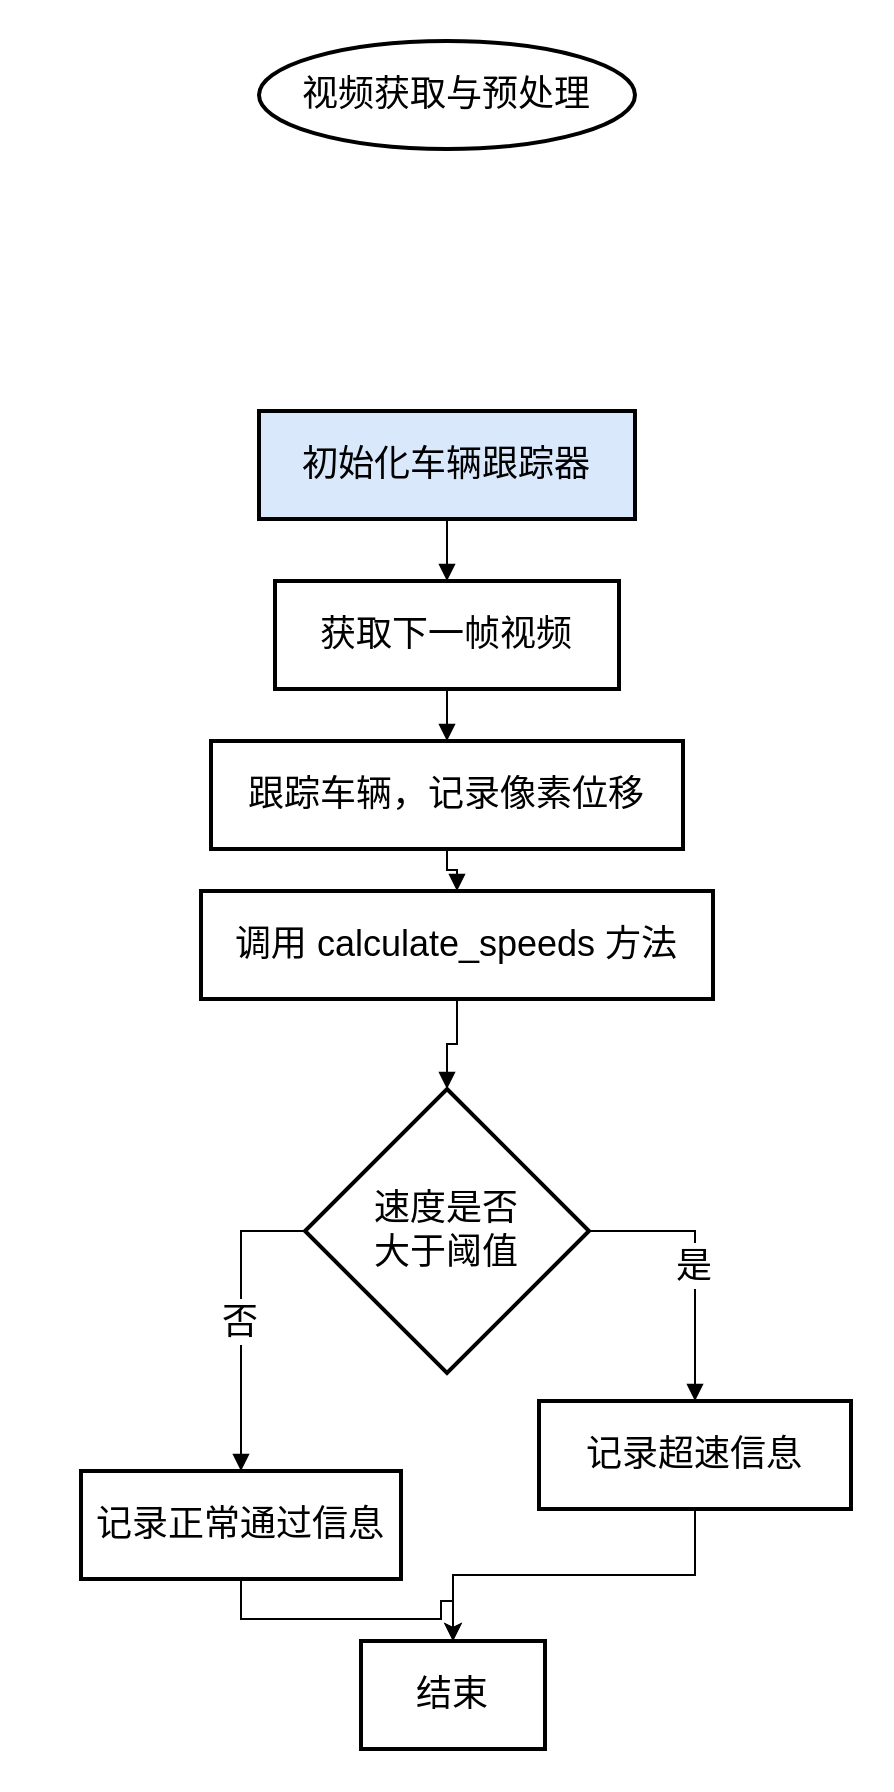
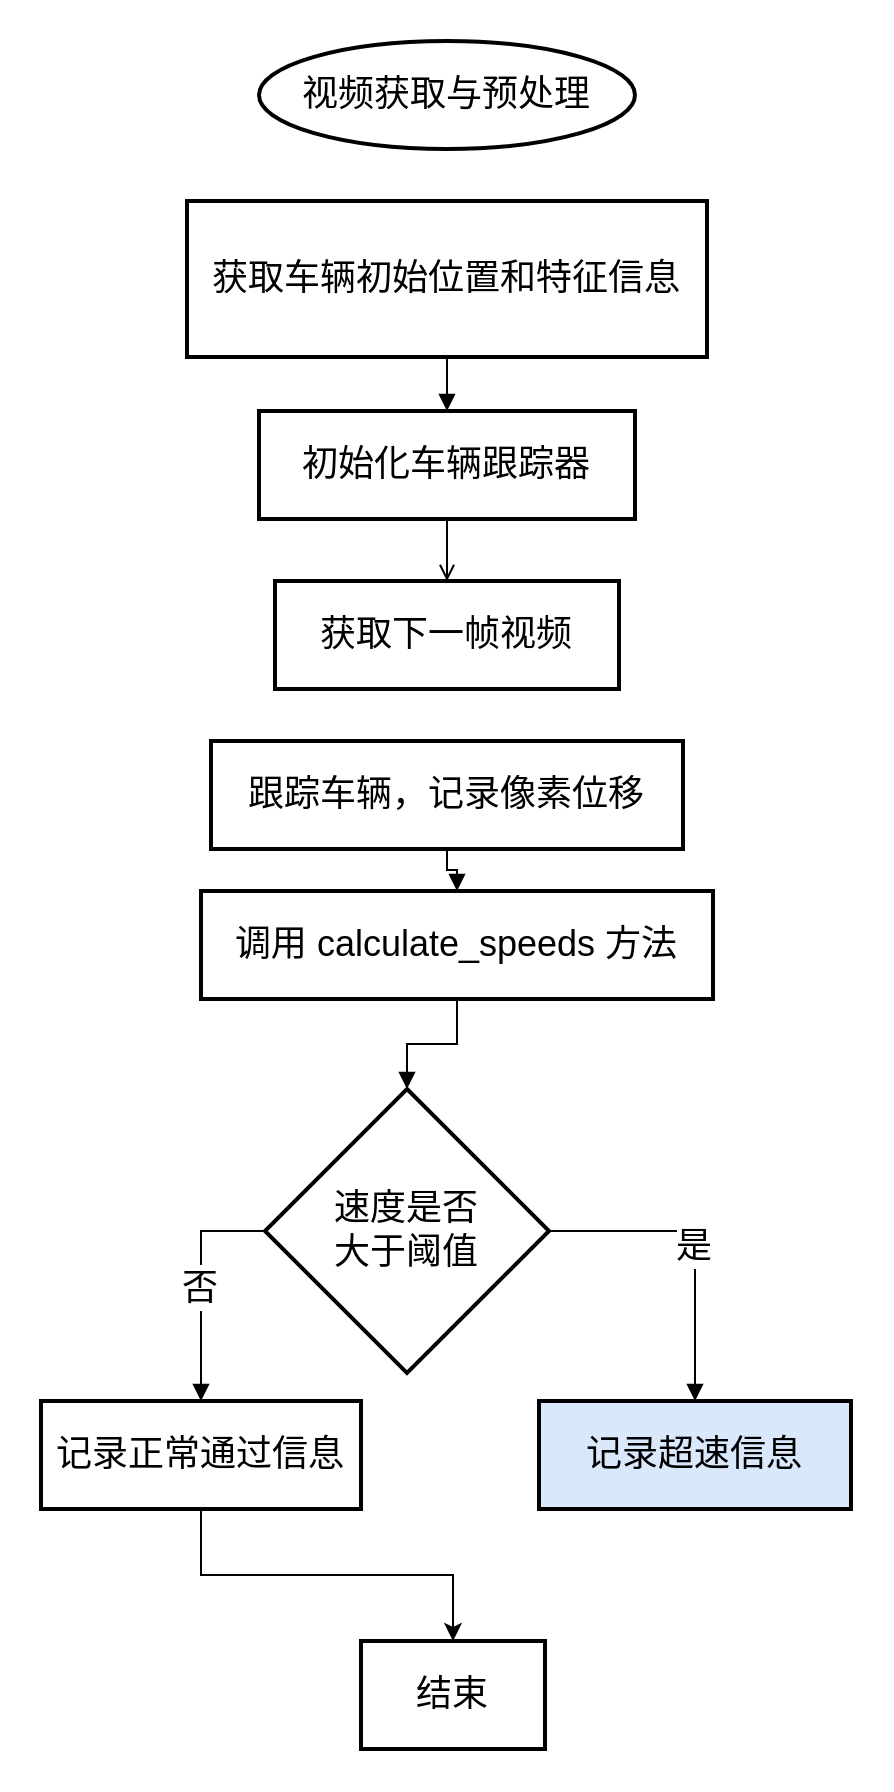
none -> (447, 279)
none -> (447, 375)
(447, 465) -> (447, 465)
(447, 563) -> (447, 567)
(447, 706) -> none
(447, 1231) -> (407, 1231)
(695, 1455) -> (695, 1455)
(241, 1525) -> (201, 1455)
(609, 1575) -> none
